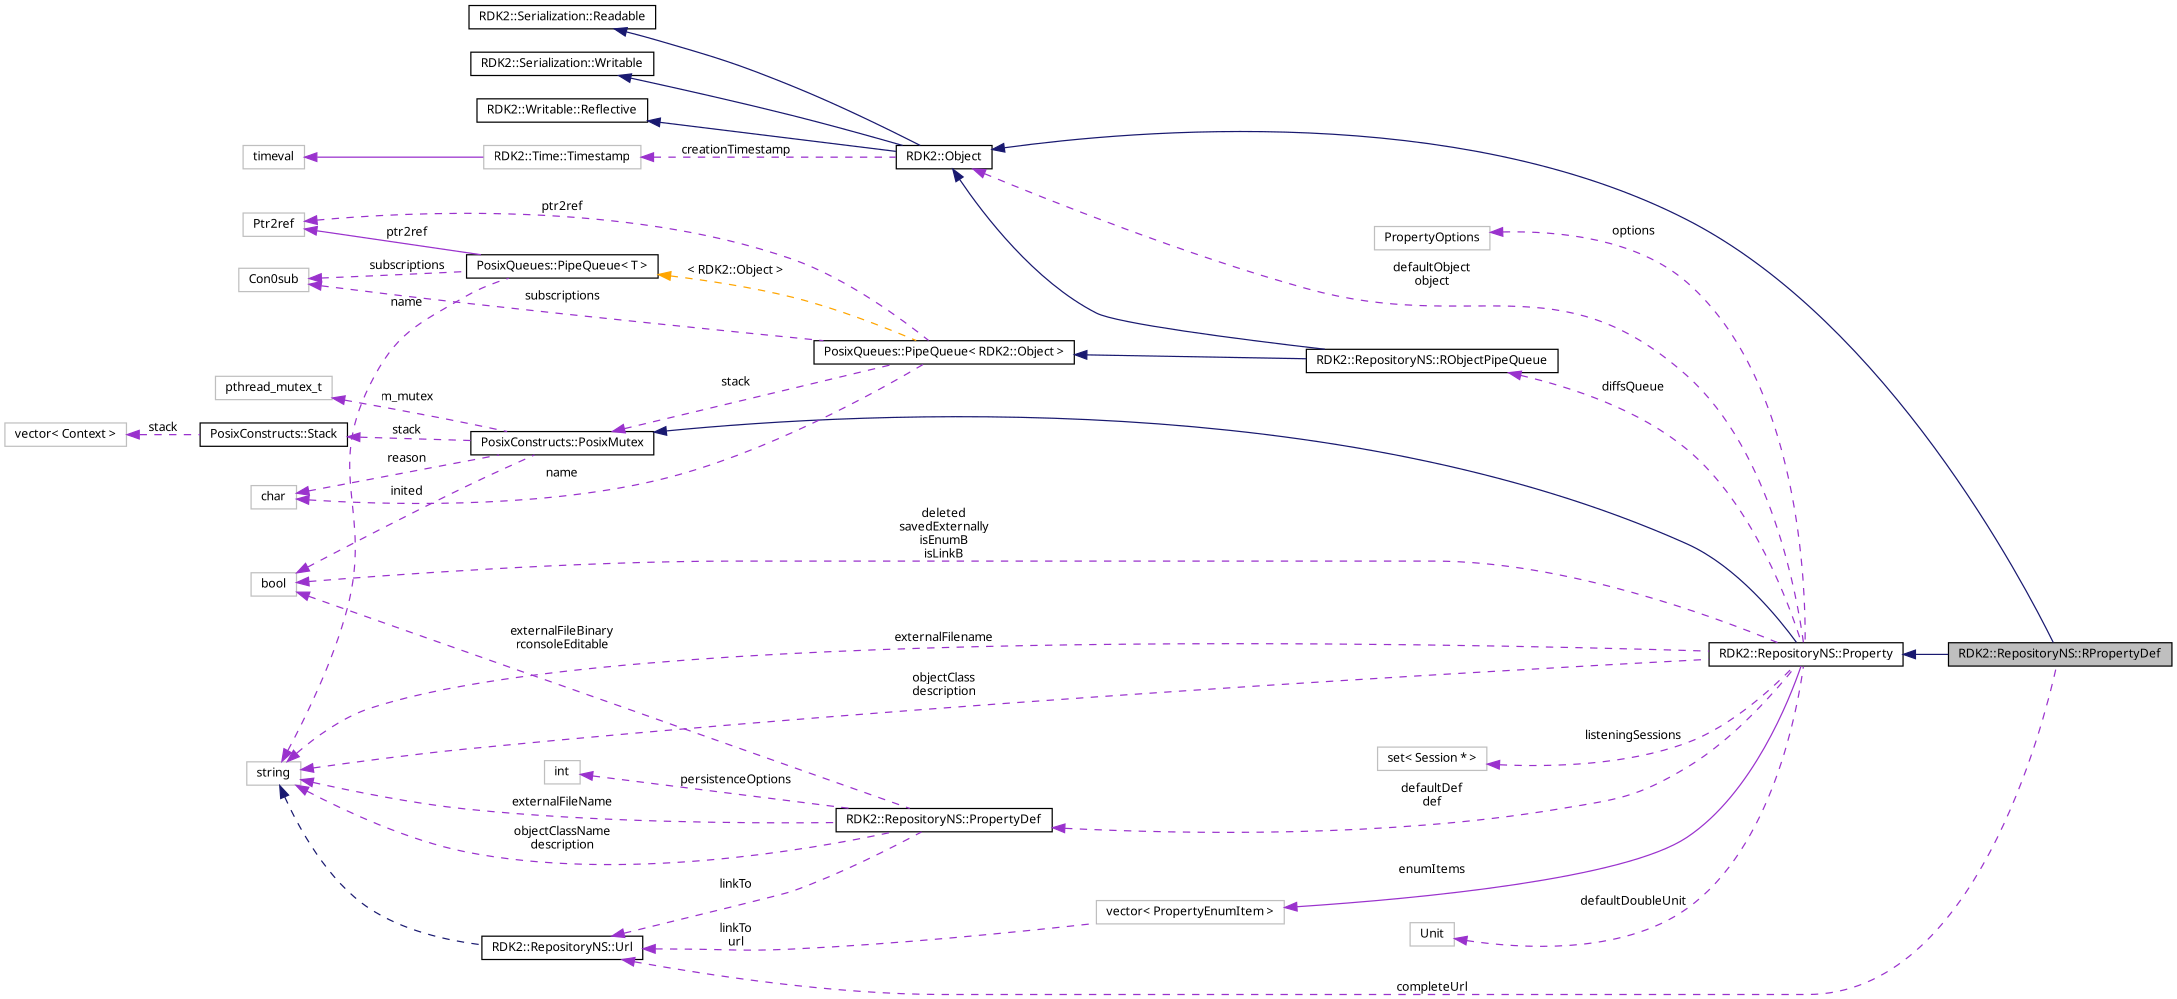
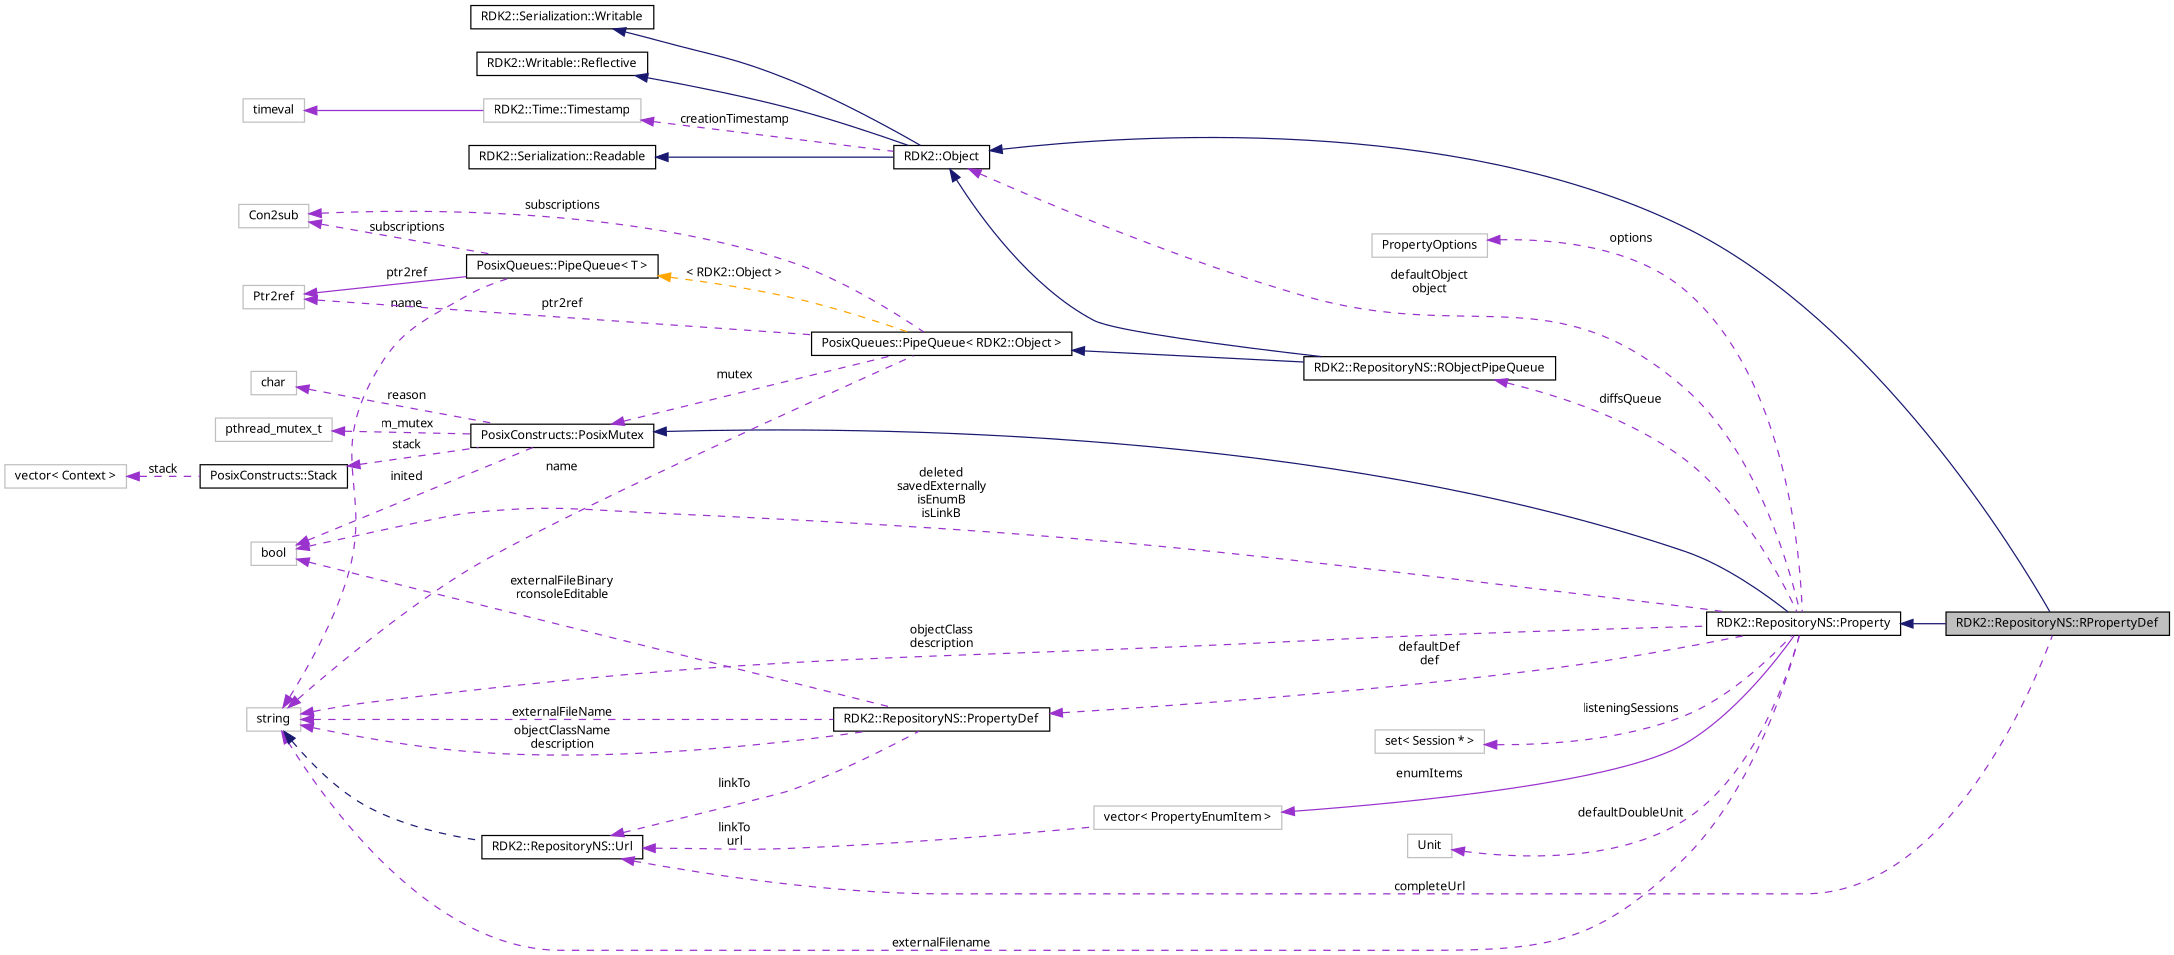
(274, 280) -> (274, 216)
(736, 382) -> (735, 375)
(629, 486) -> (608, 497)
(562, 772) -> none
